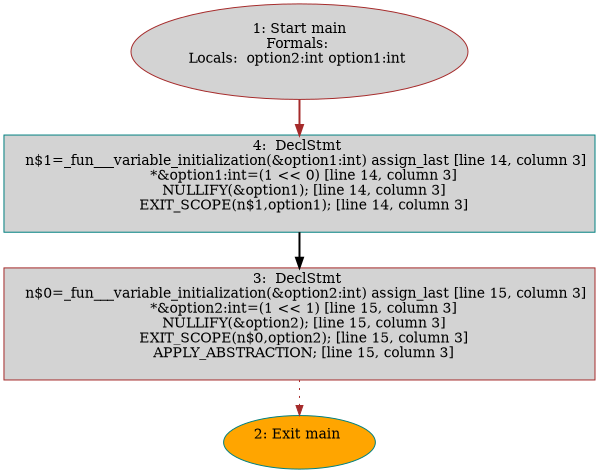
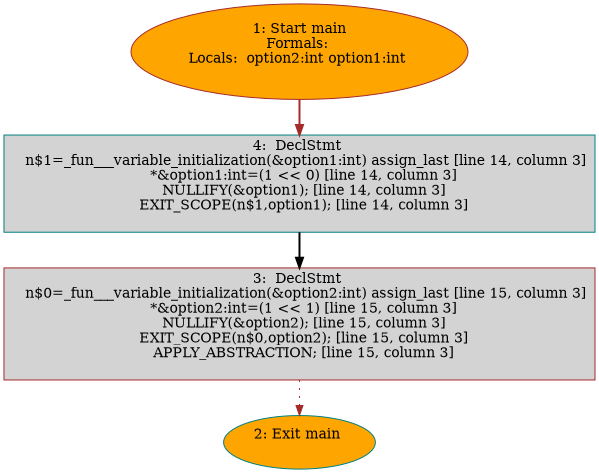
(299, 52) -> (299, 52)
